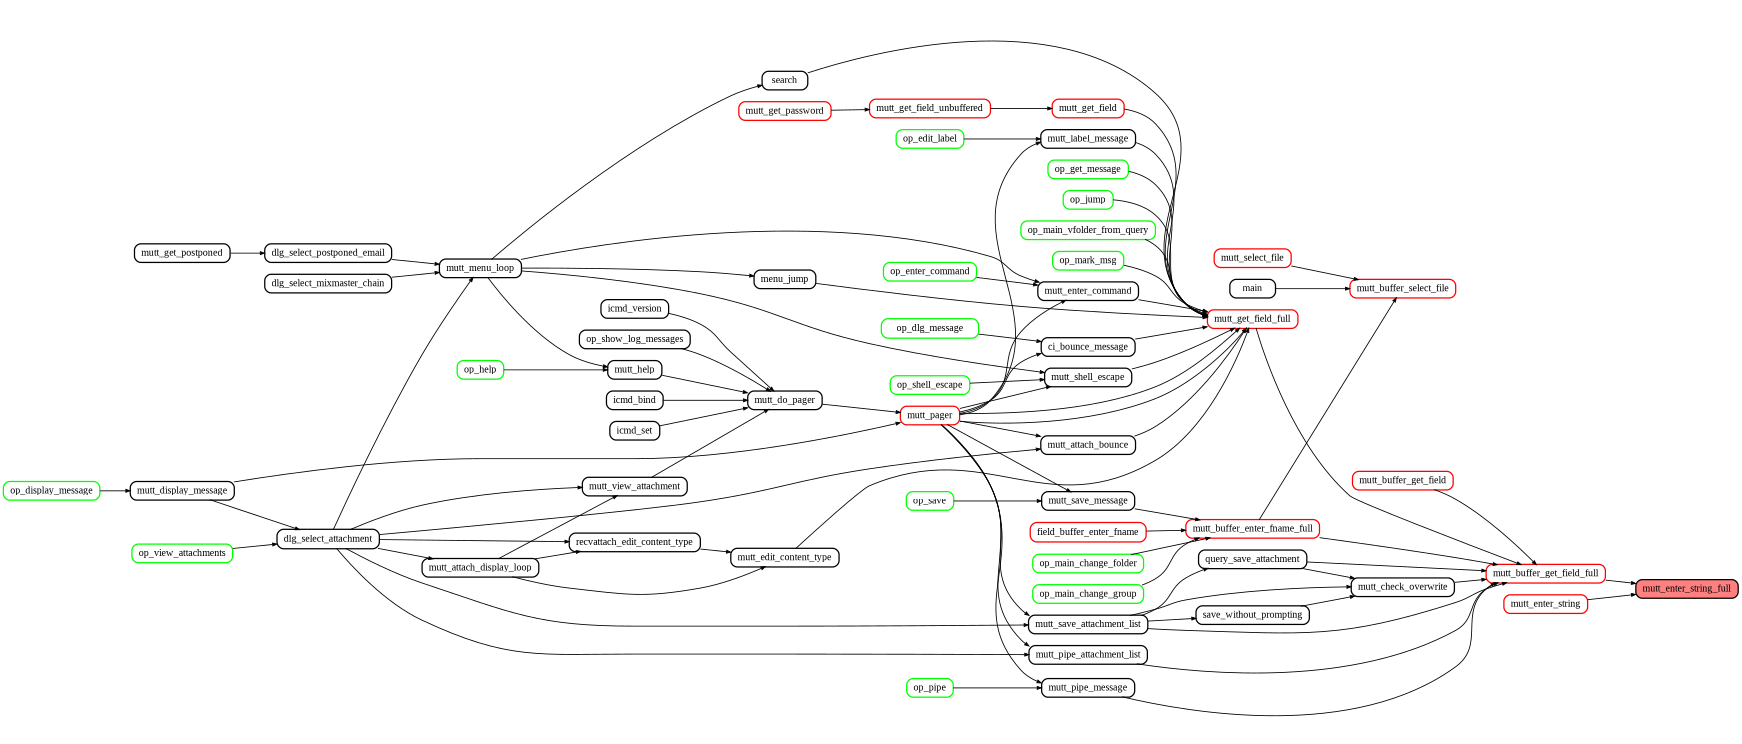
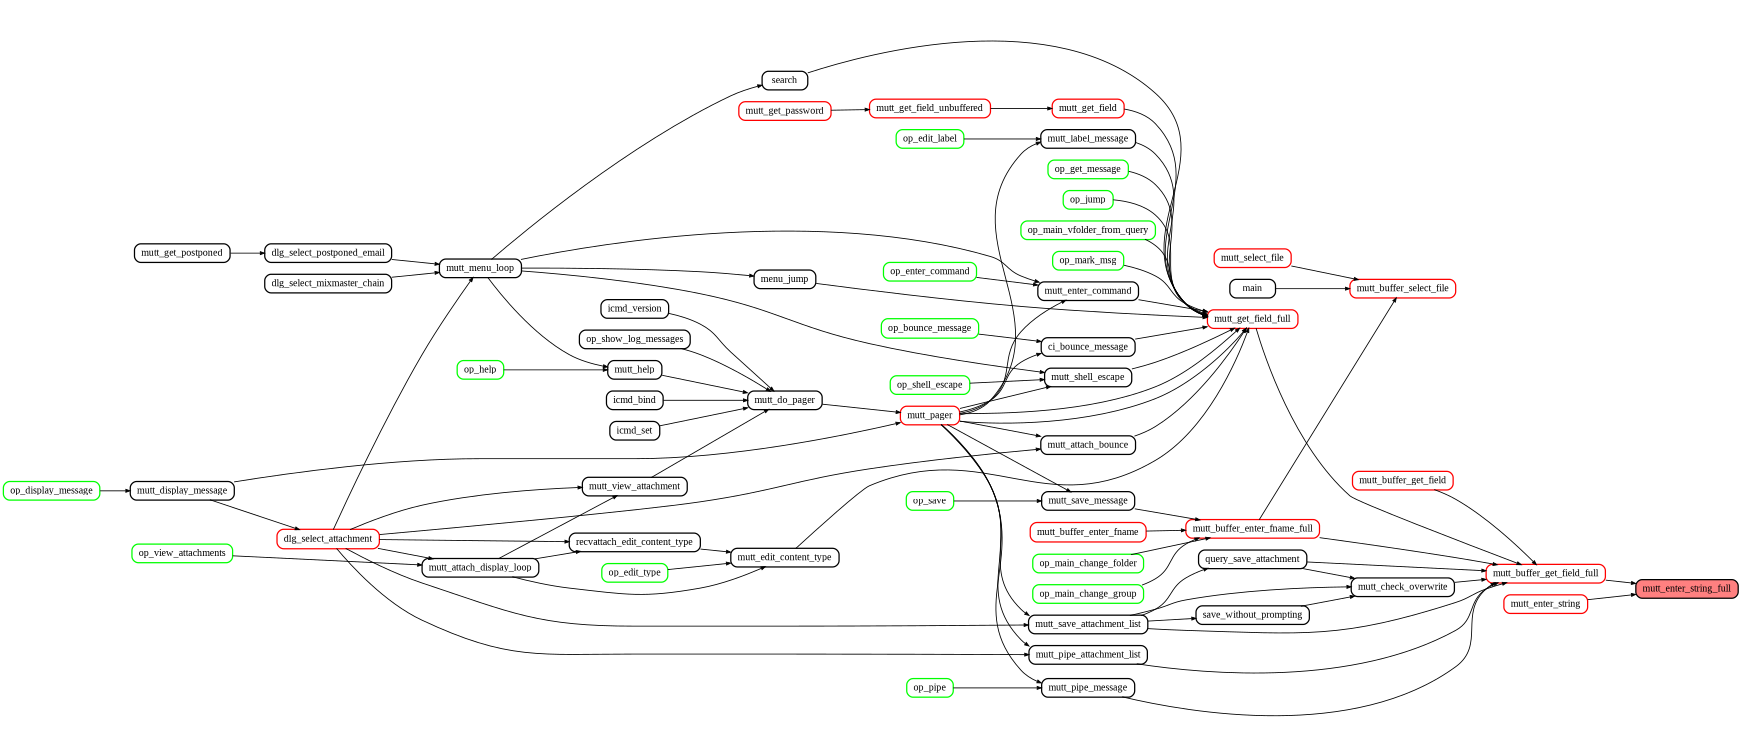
(930, 328) -> (930, 328)
(1088, 532) -> (1088, 532)
(328, 539) -> (328, 539)
(253, 546) -> (325, 560)
none -> (635, 573)
